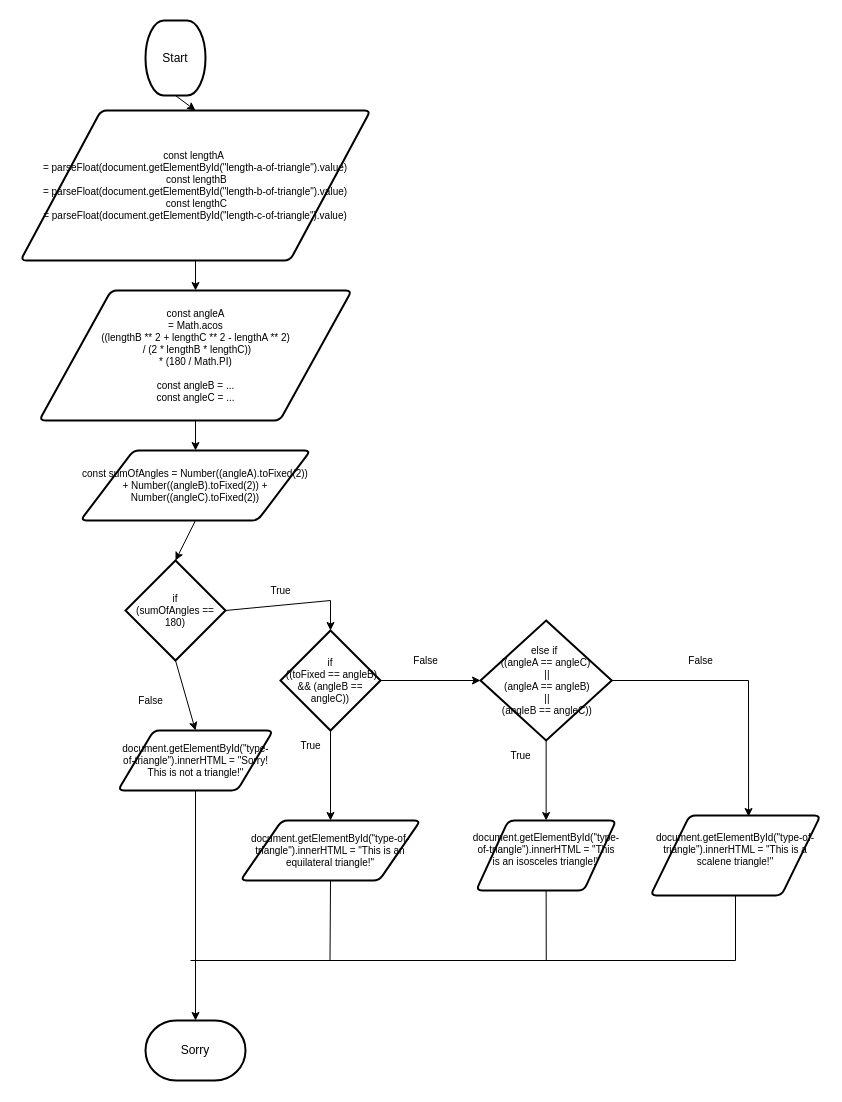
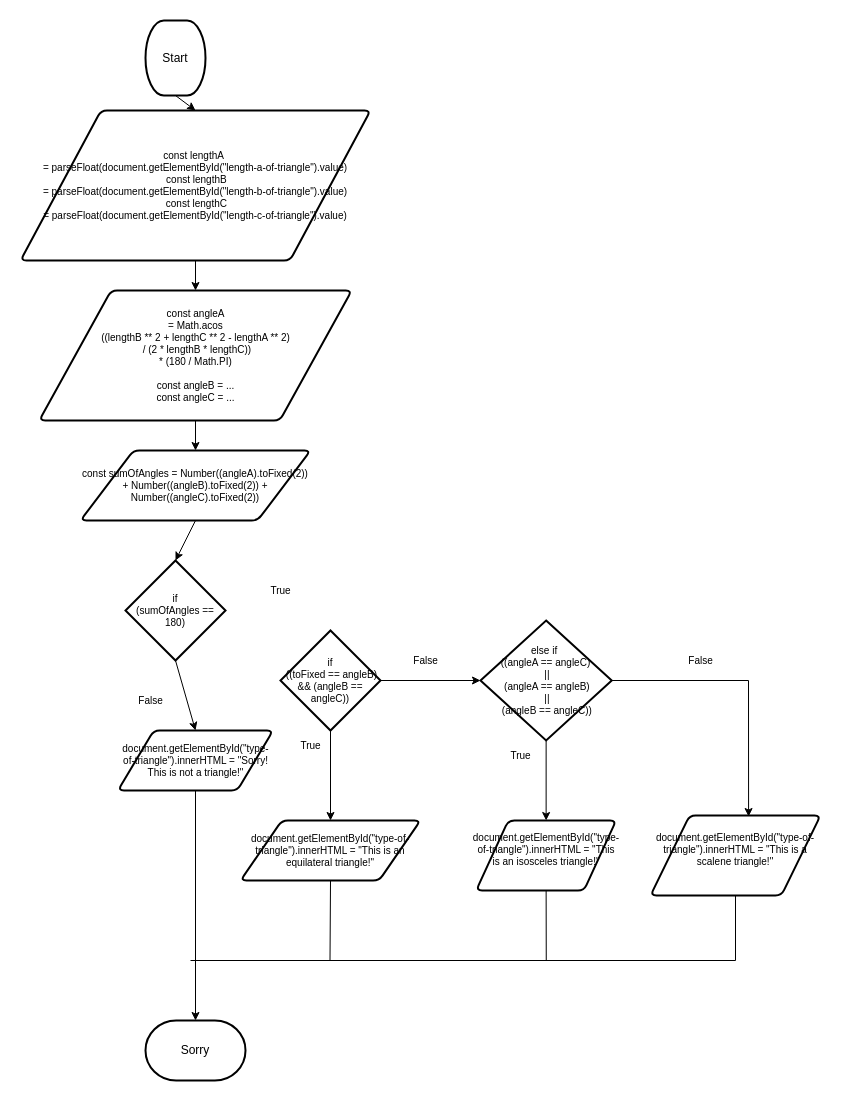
(290, 604) -> none
